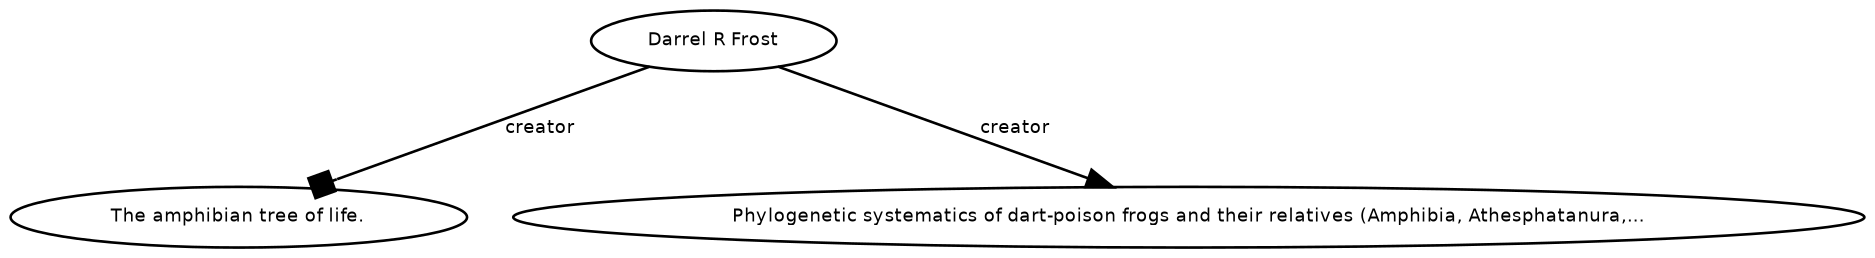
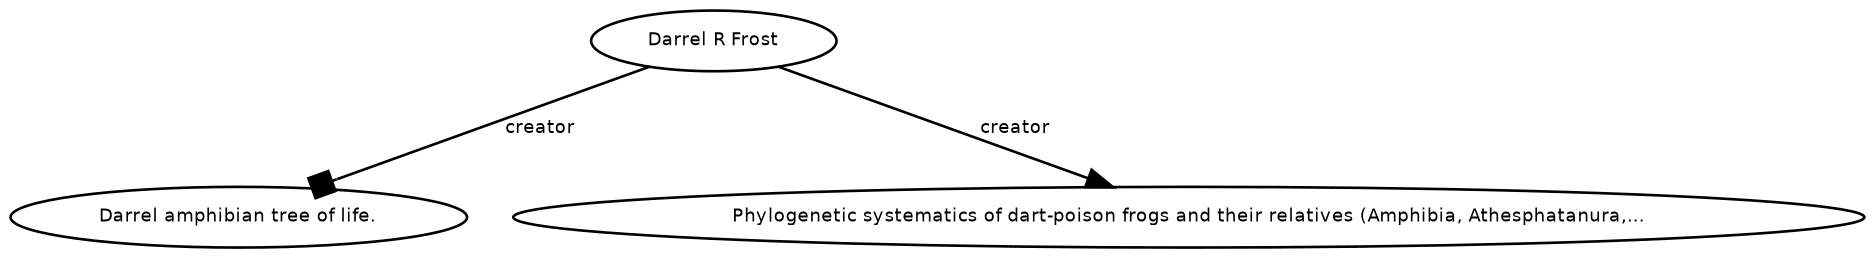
(239, 217) -> (239, 217)
